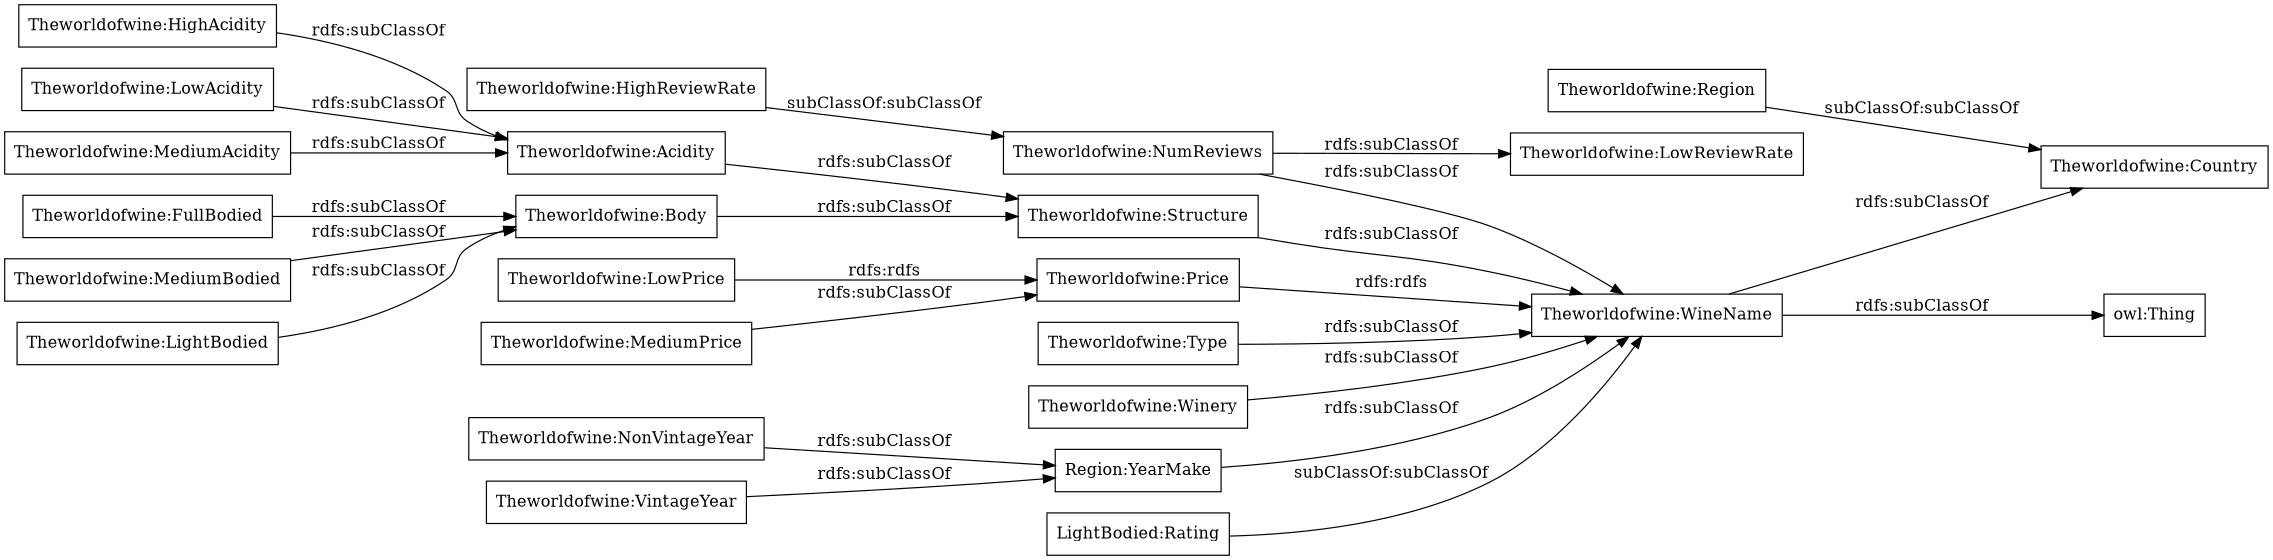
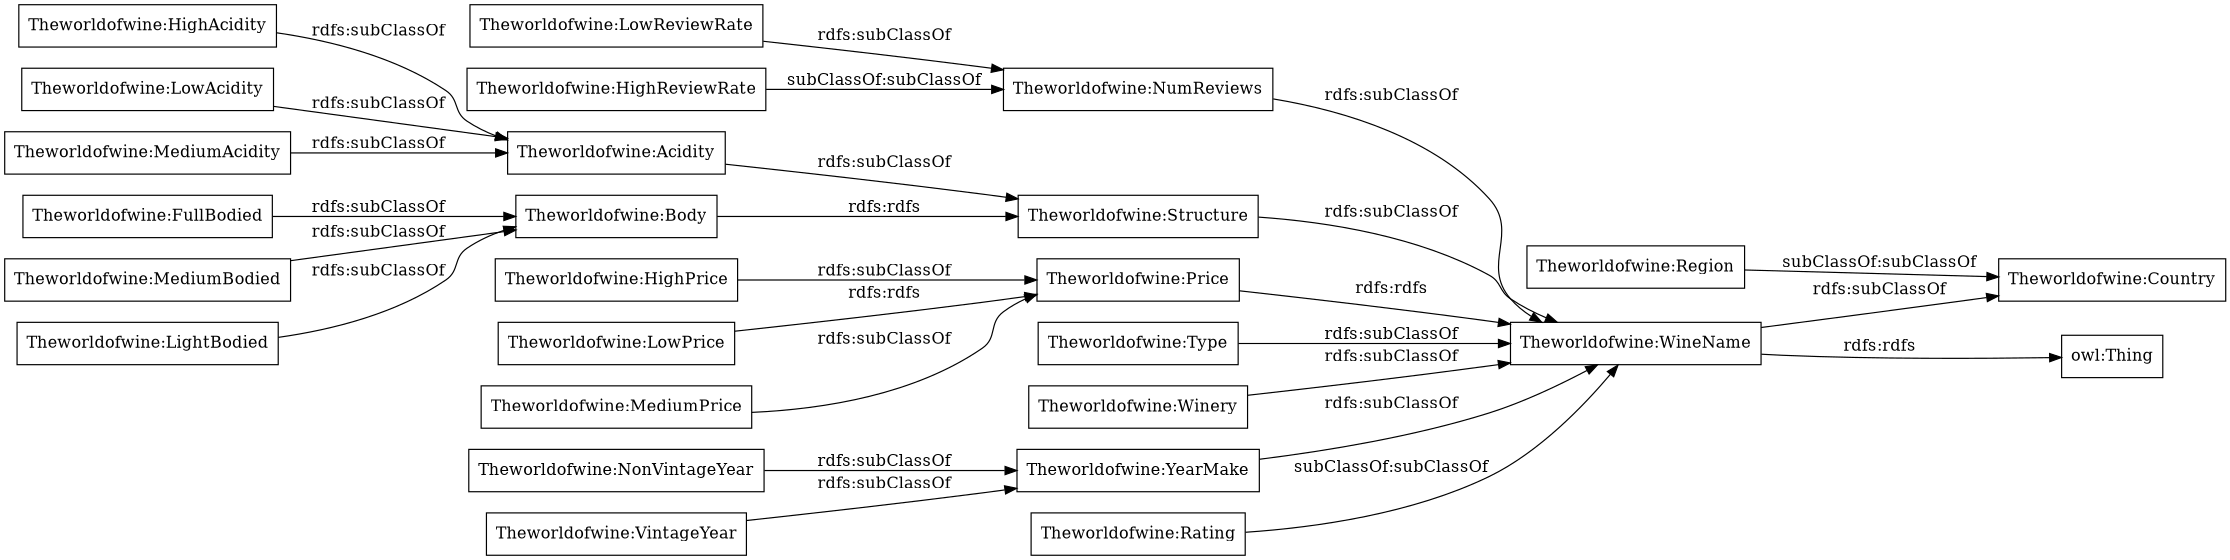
(1386, 153) -> (877, 54)
(885, 208) -> (885, 208)
none -> (616, 280)
(1922, 306) -> (1880, 346)
(1138, 471) -> (1138, 471)
(1138, 534) -> (1138, 534)
